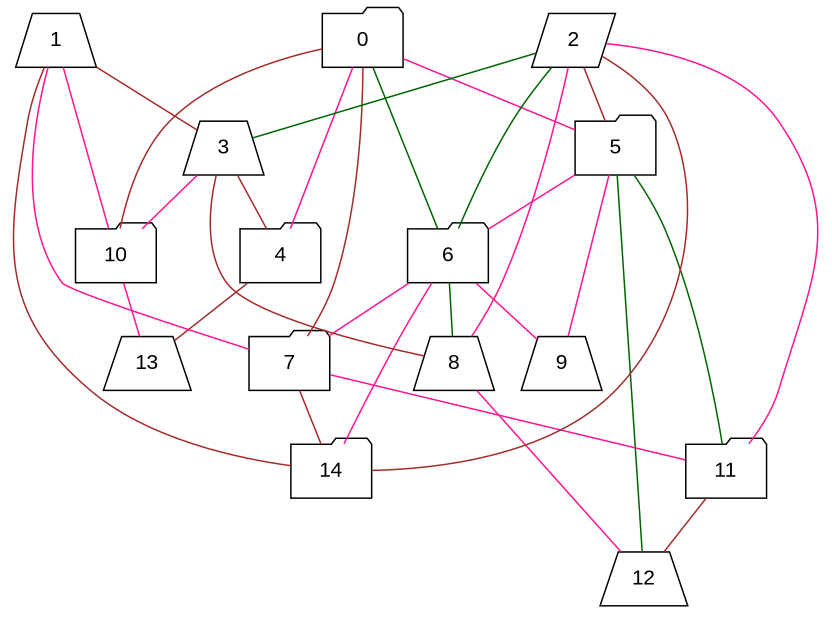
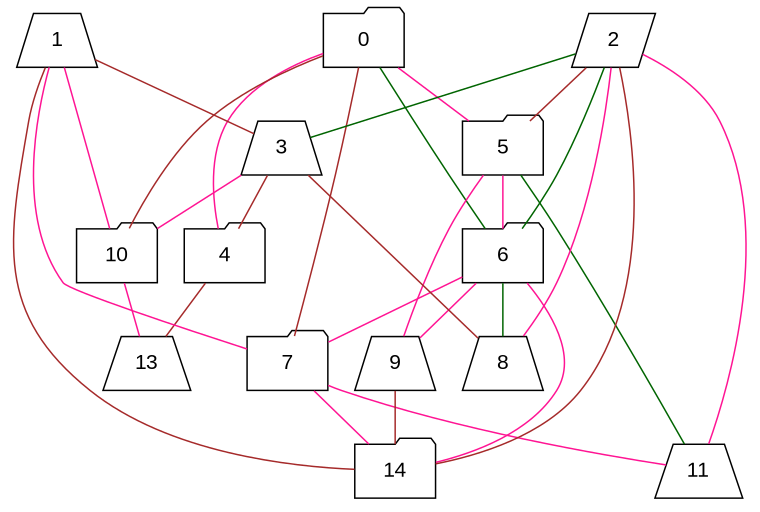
(310, 417) -> (341, 417)
none -> (395, 417)
(726, 471) -> (699, 471)
(644, 579) -> none
